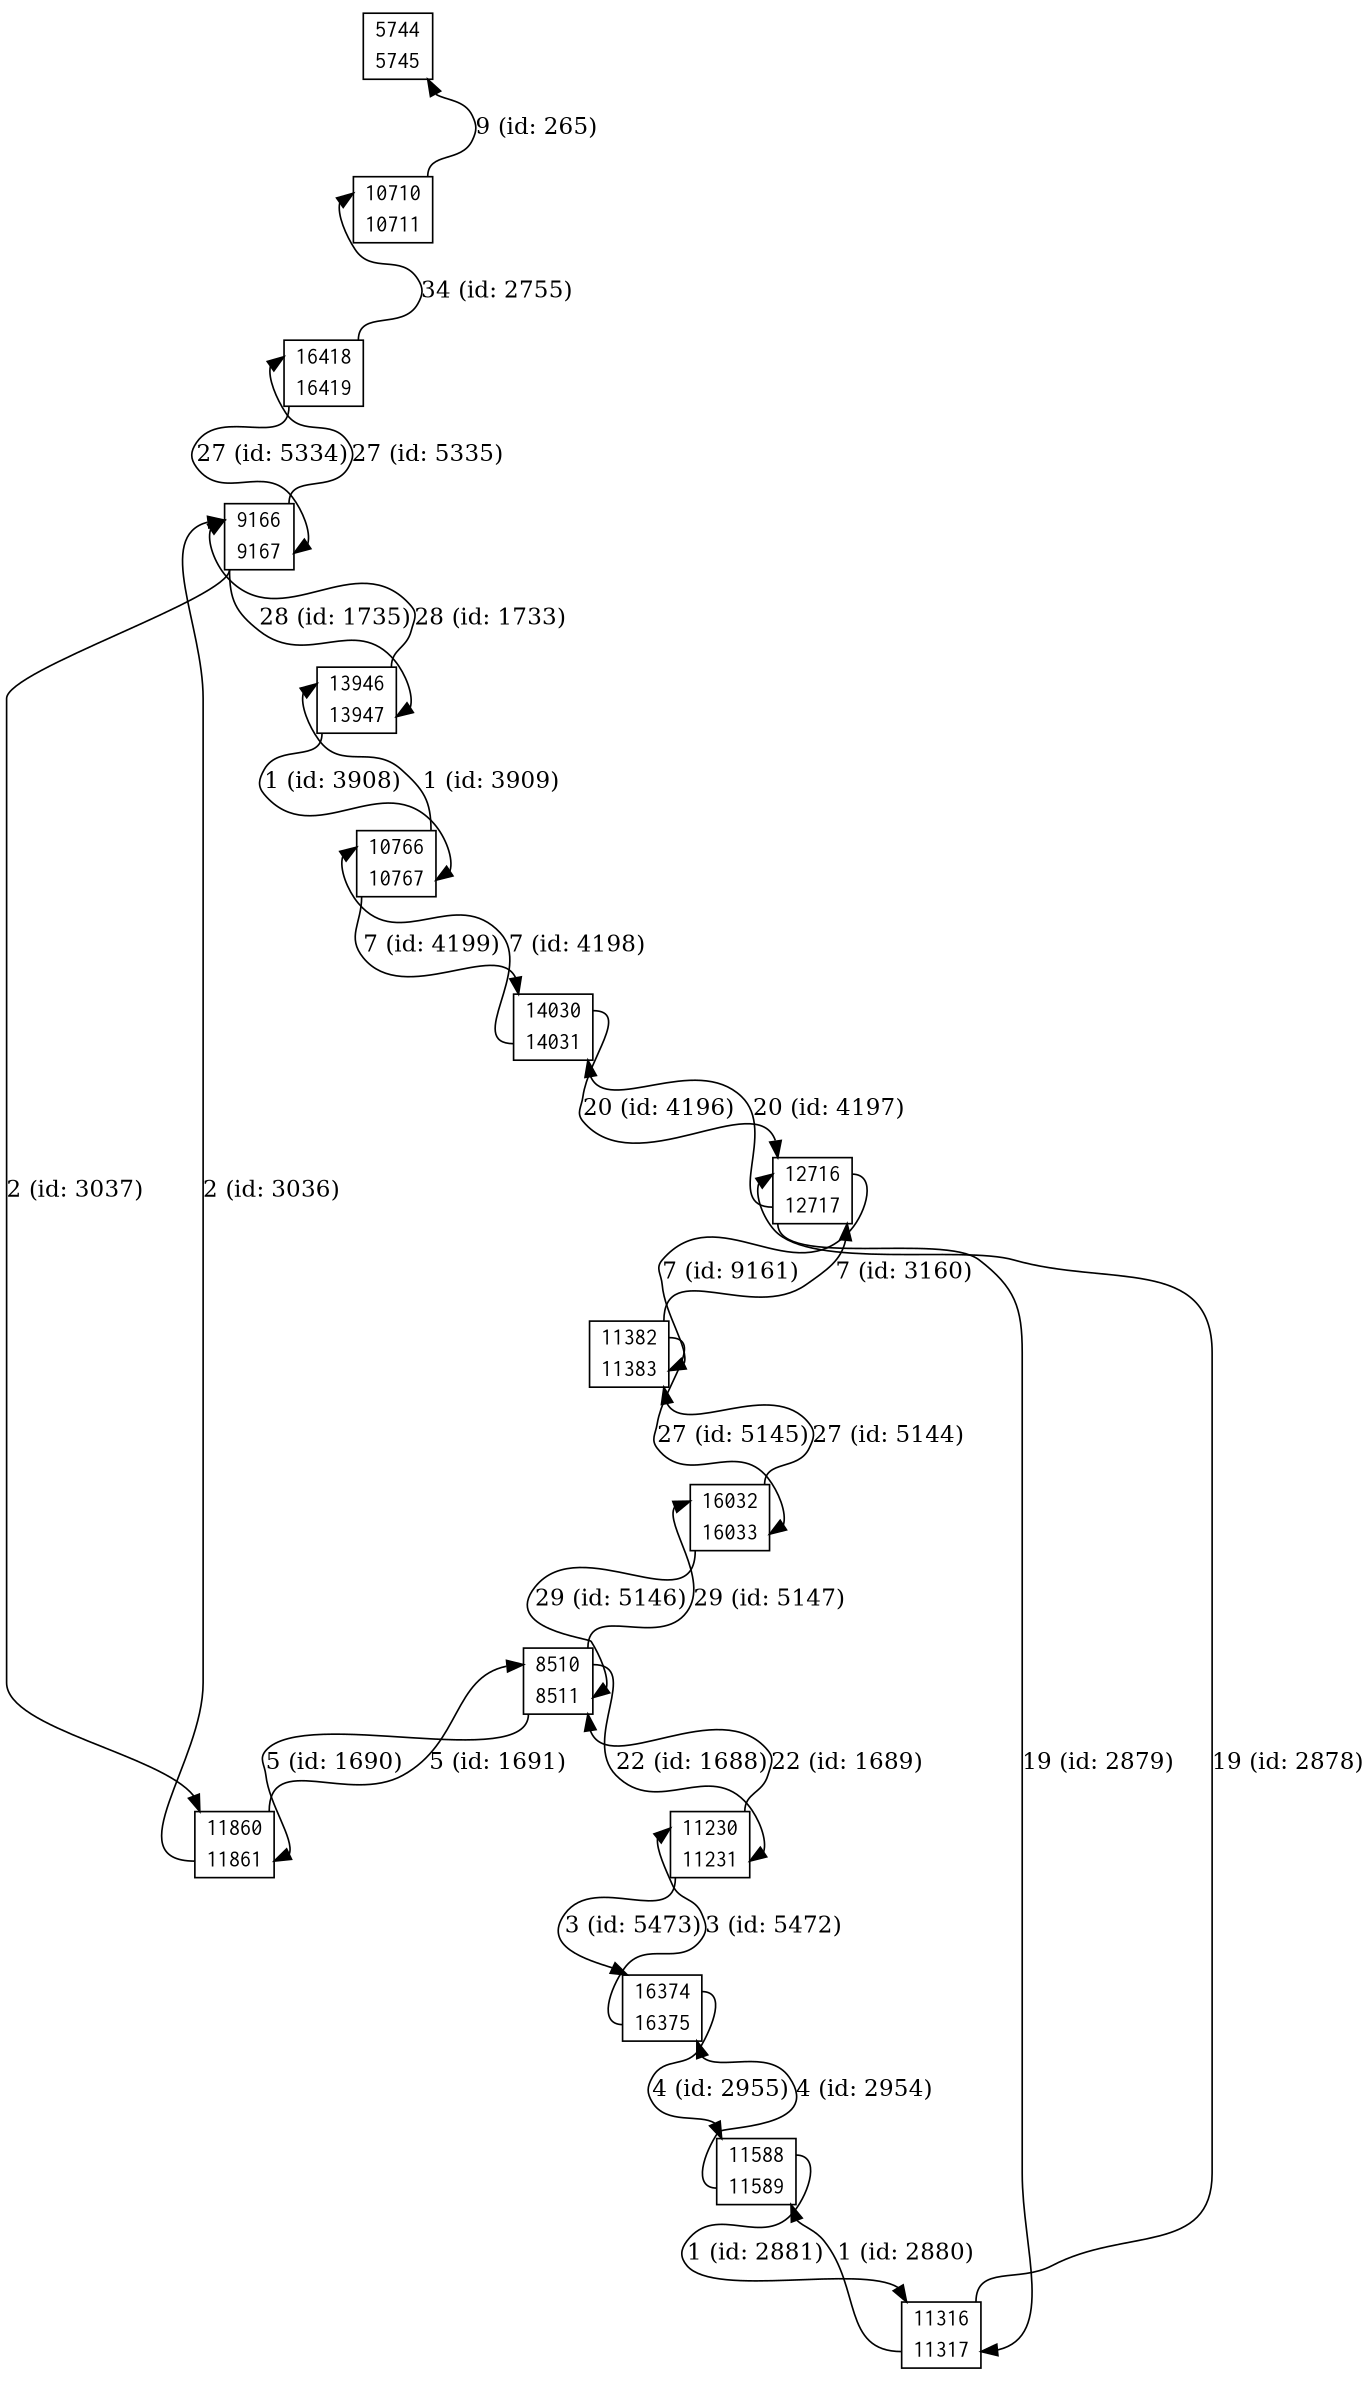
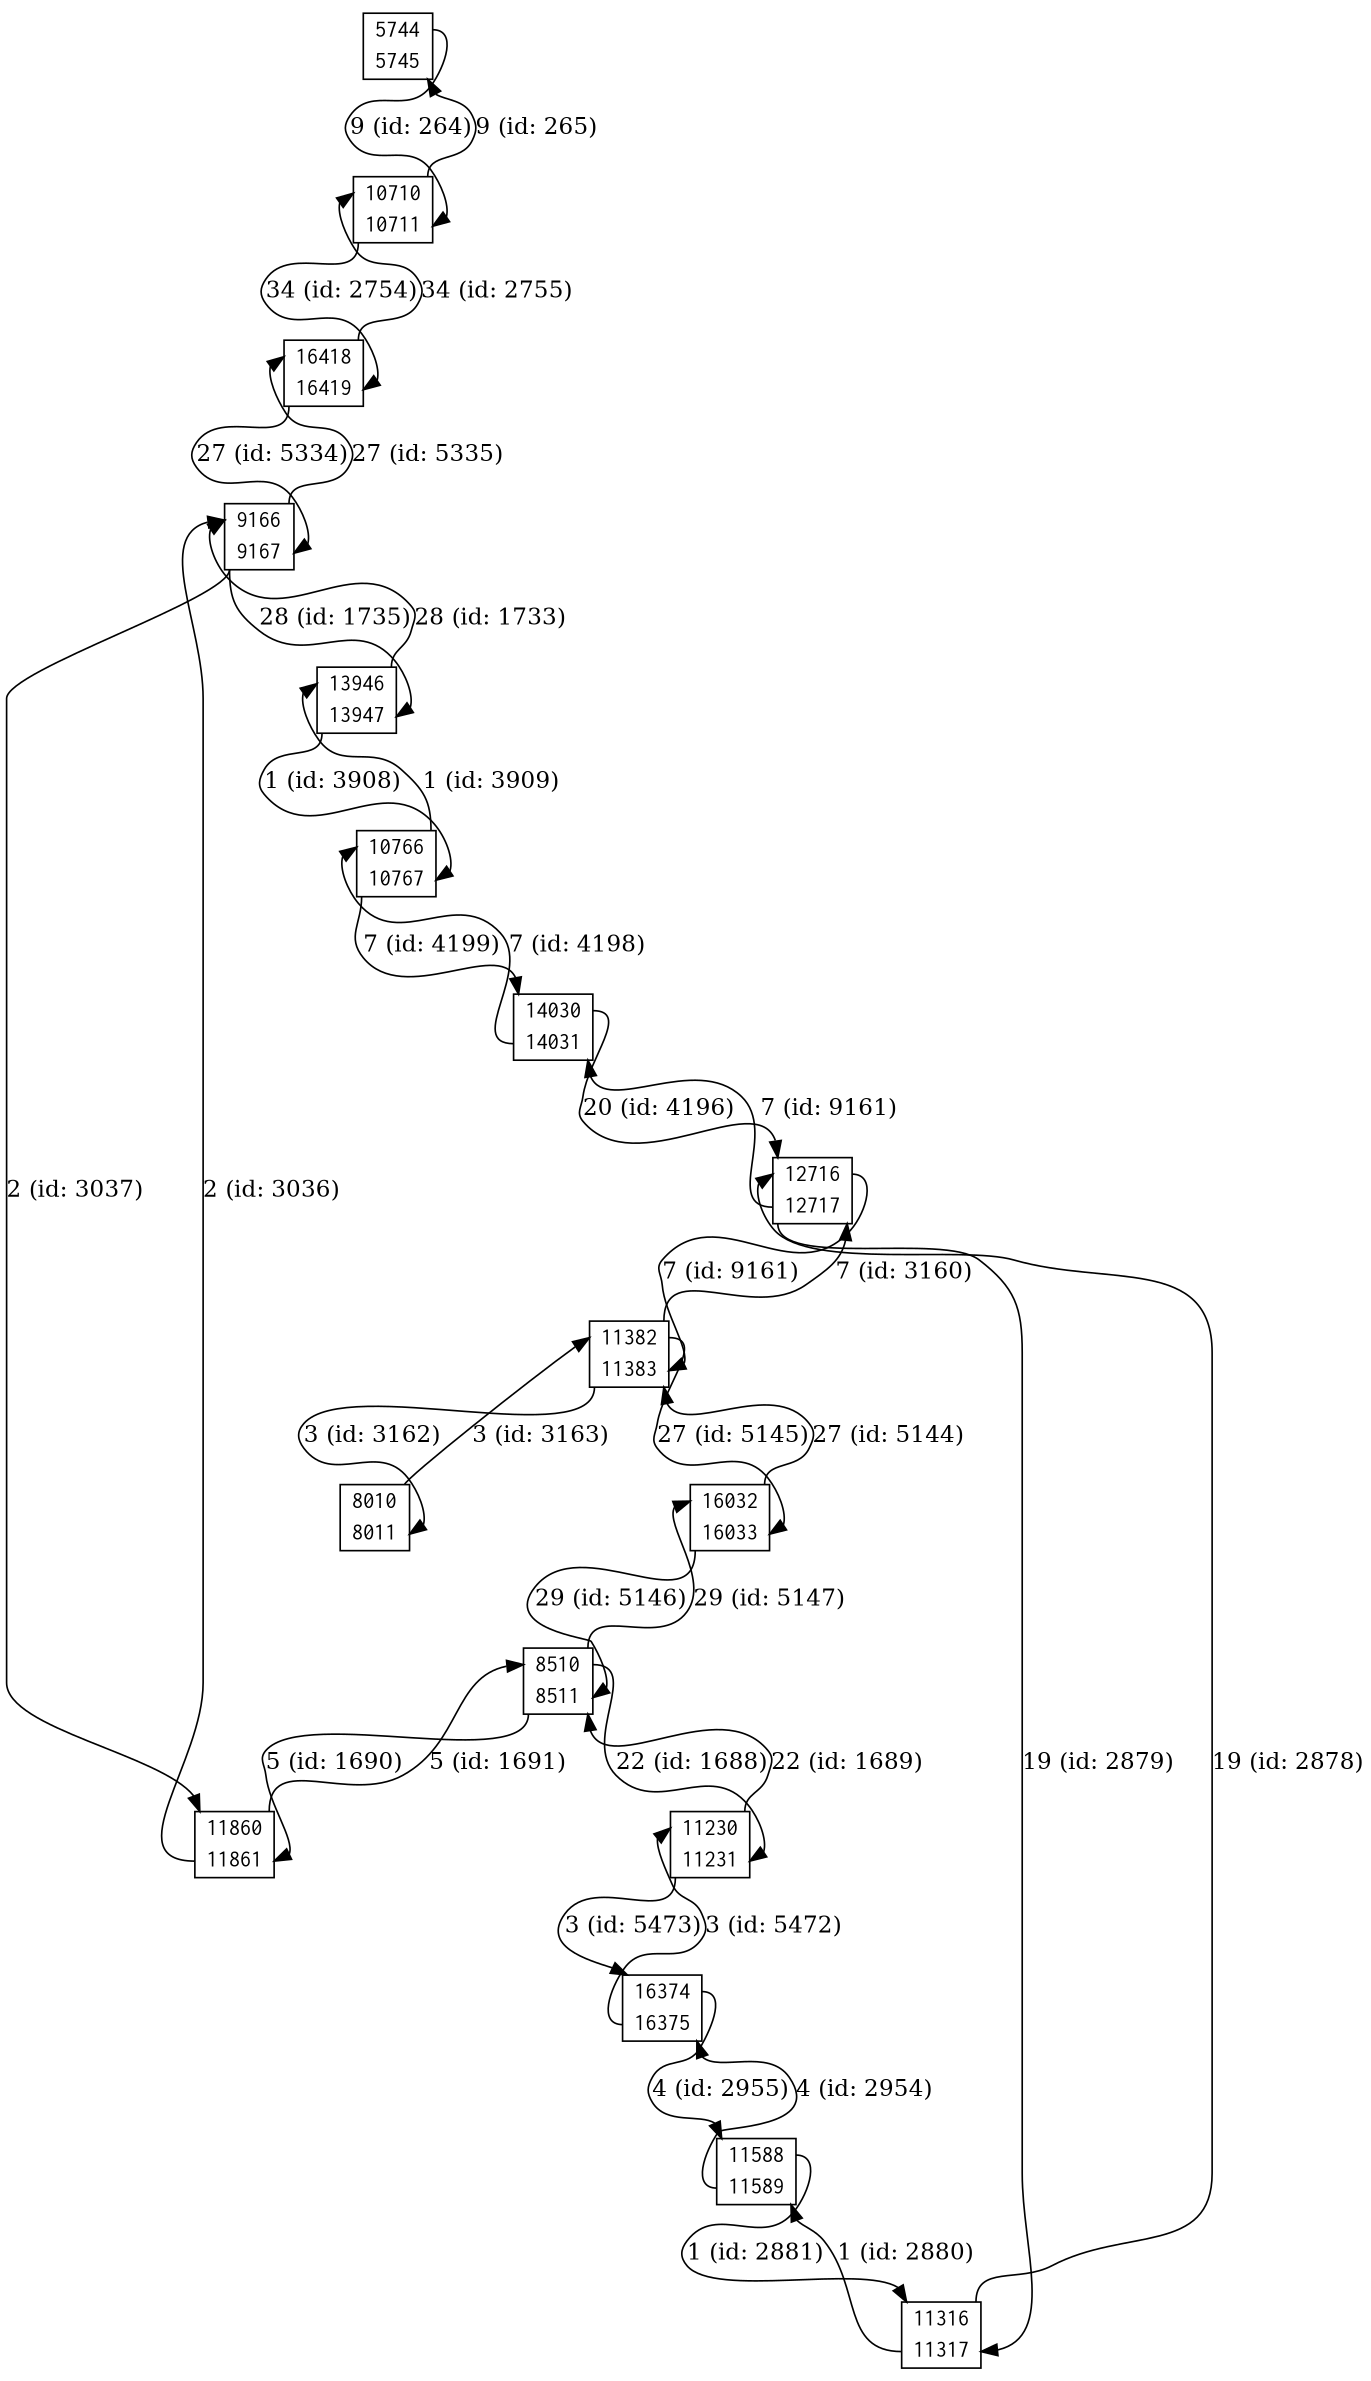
none -> (348, 119)
none -> (273, 311)
(829, 1109) -> (829, 1109)
none -> (375, 1518)
